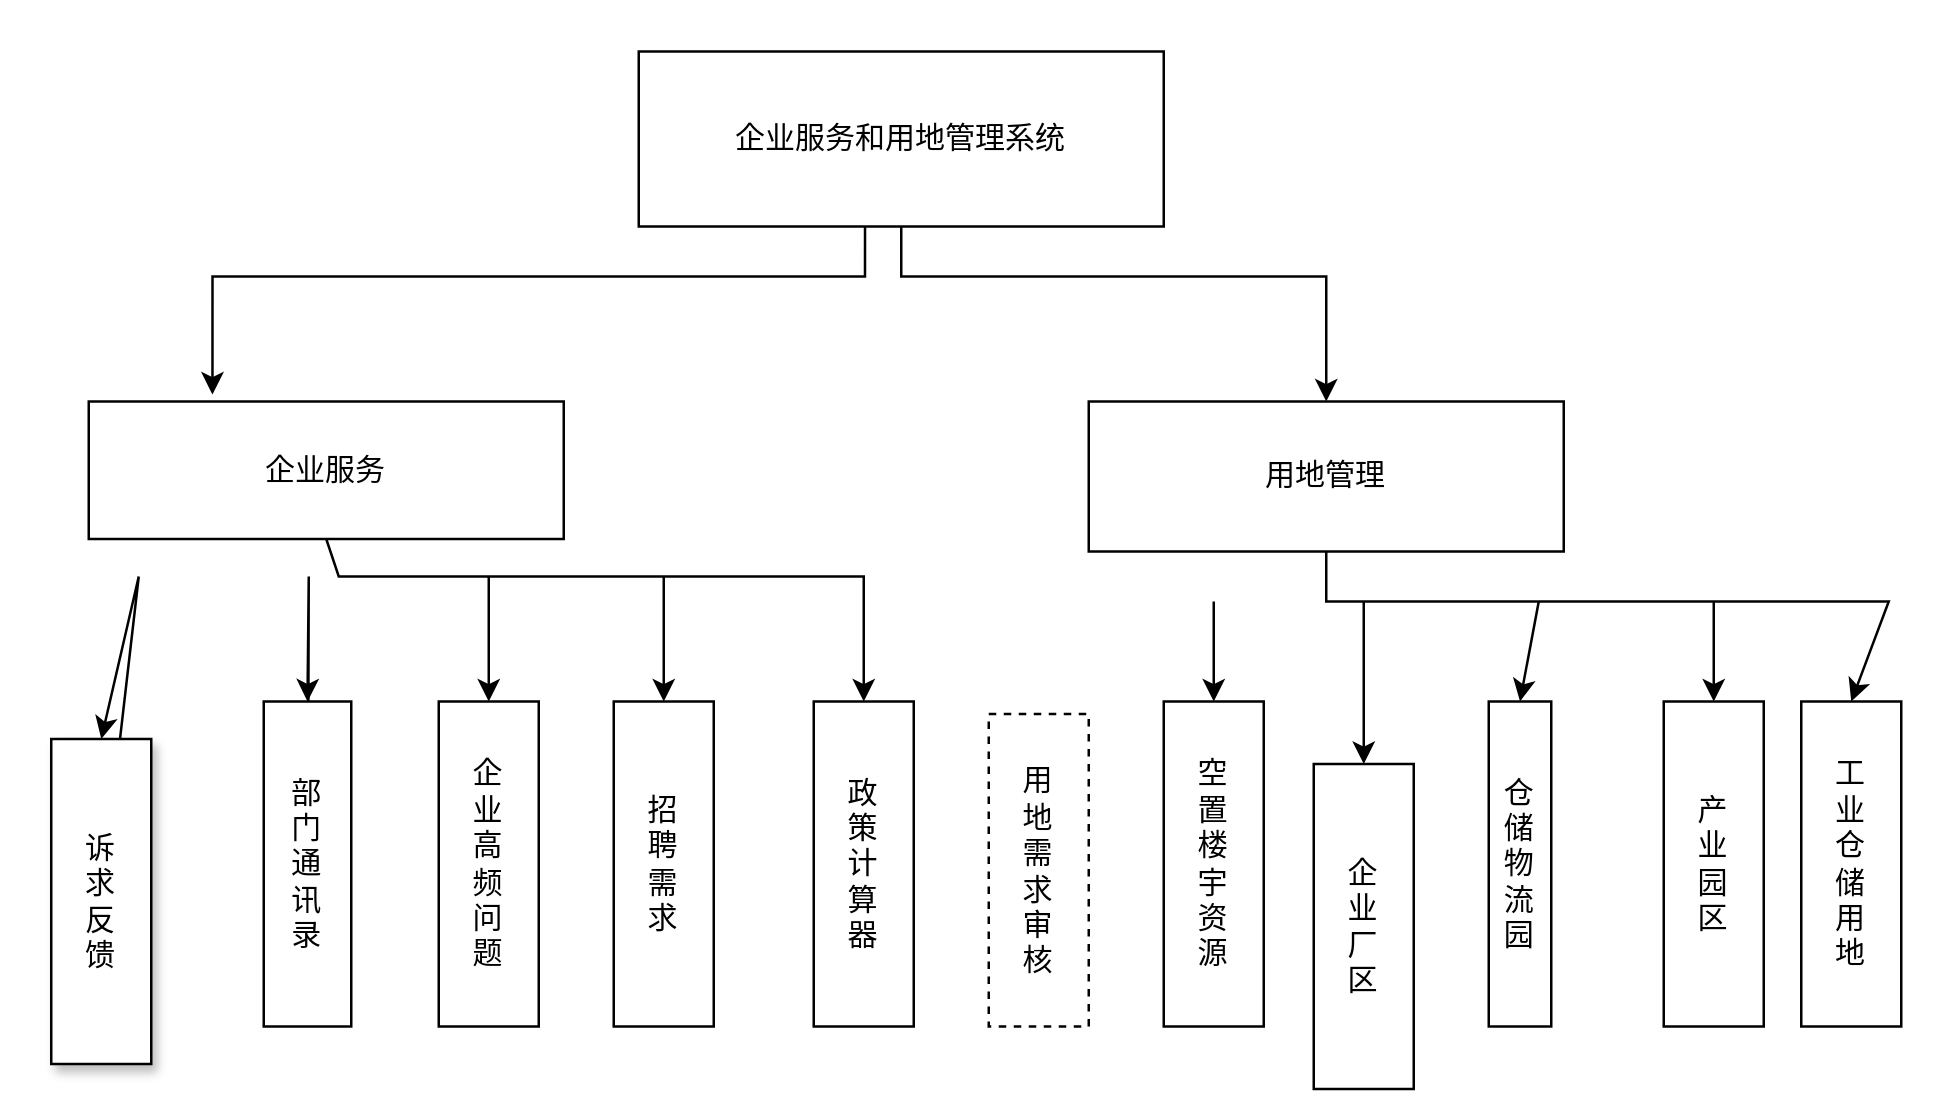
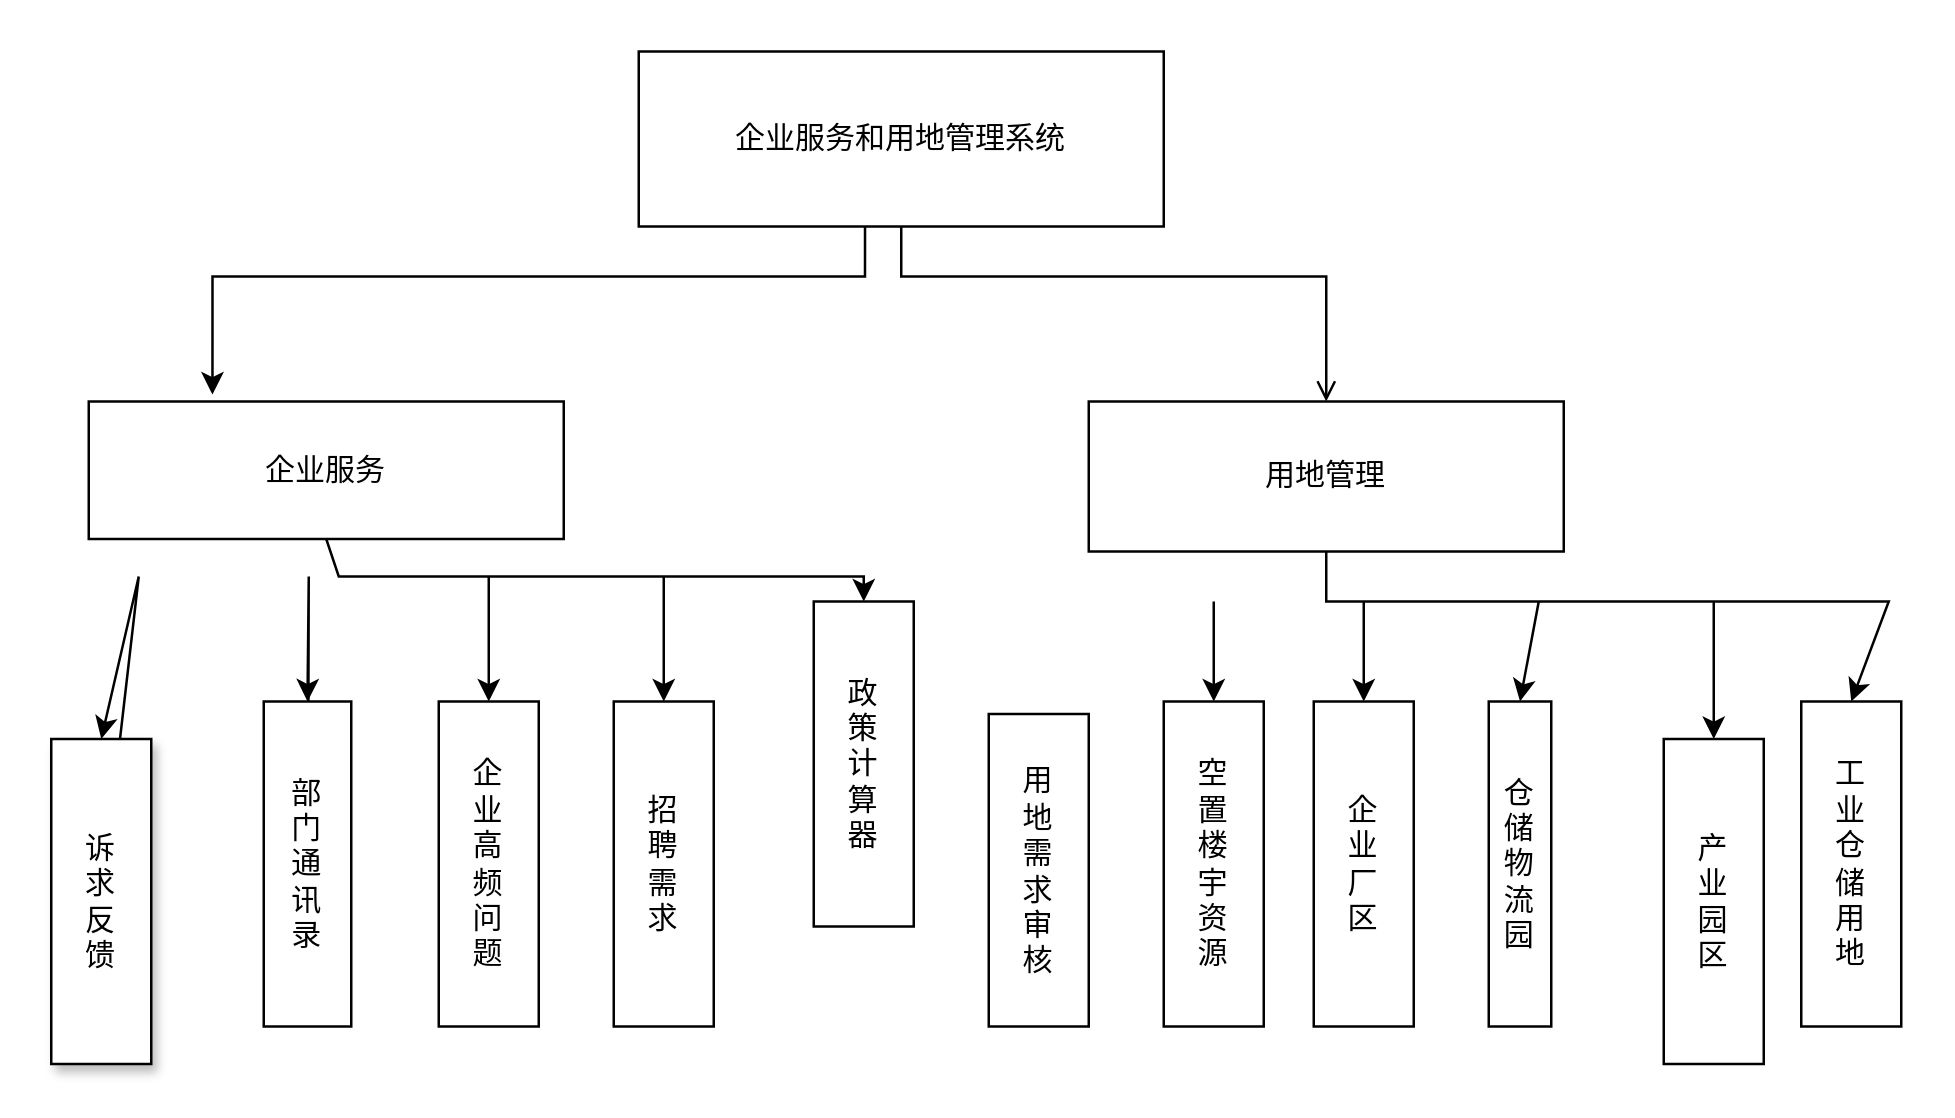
(1326, 383) -> (1326, 387)
(864, 864) -> (864, 764)
(1714, 864) -> (1714, 901)
(1039, 870) -> (1039, 870)
(1364, 926) -> (1364, 864)
